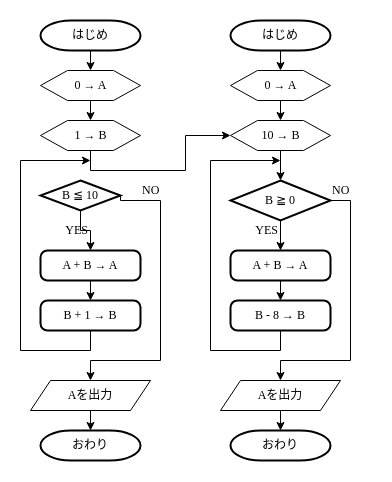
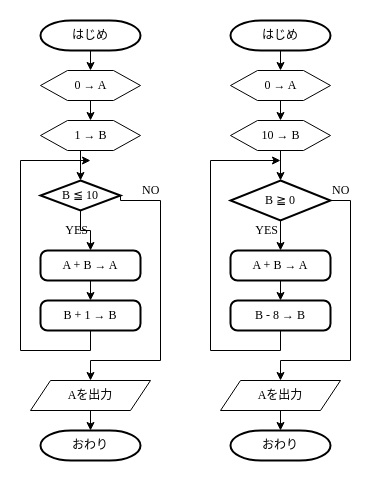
(165, 171) -> (81, 157)
